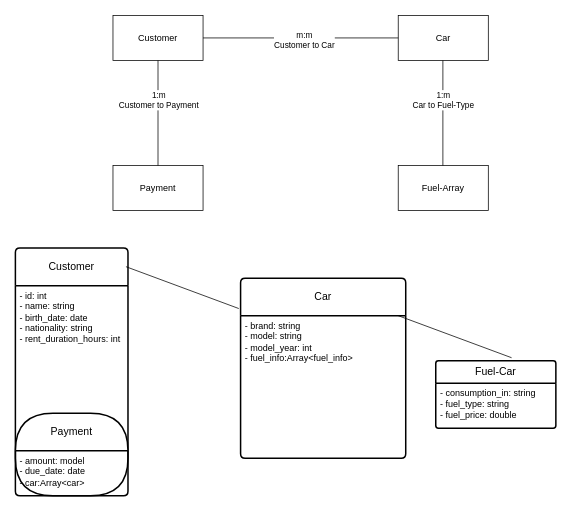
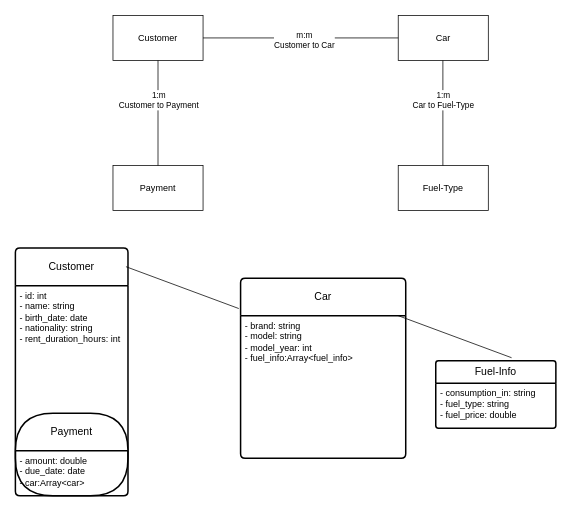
(443, 188) -> (443, 188)
(495, 372) -> (495, 372)
(58, 472) -> (58, 472)
